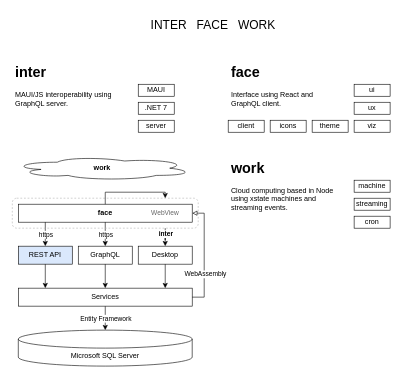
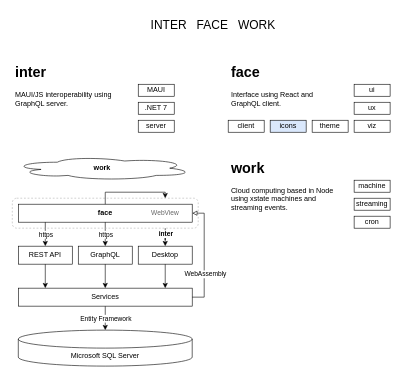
(288, 126) -> (288, 126)
(45, 255) -> (45, 255)
